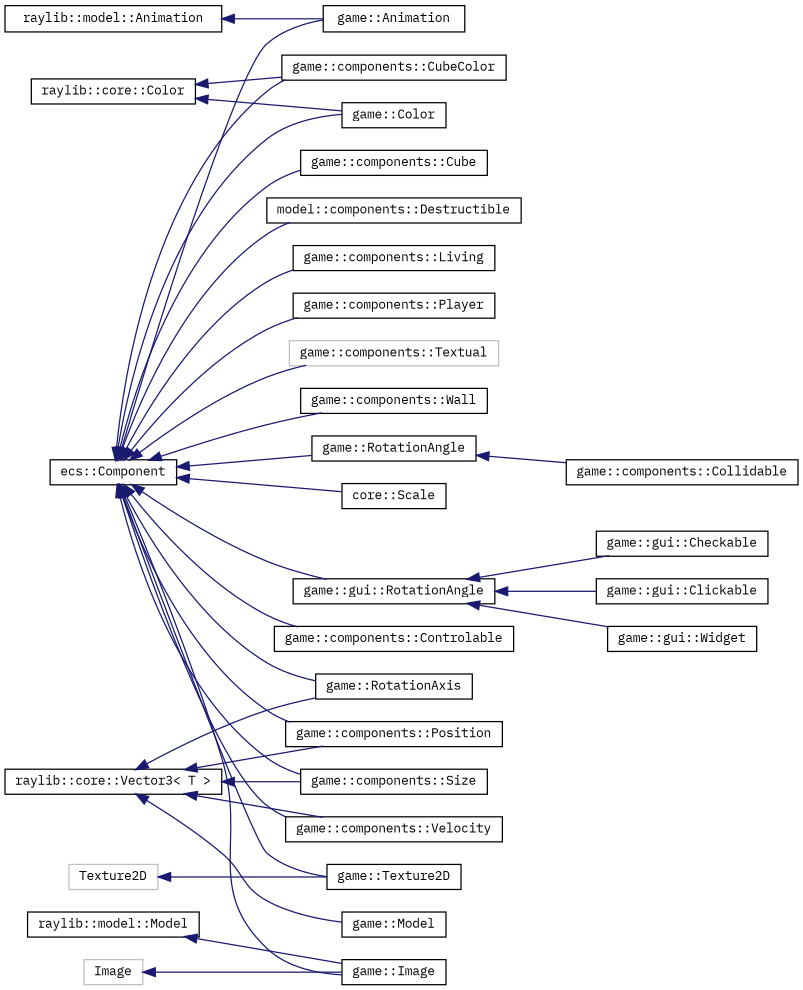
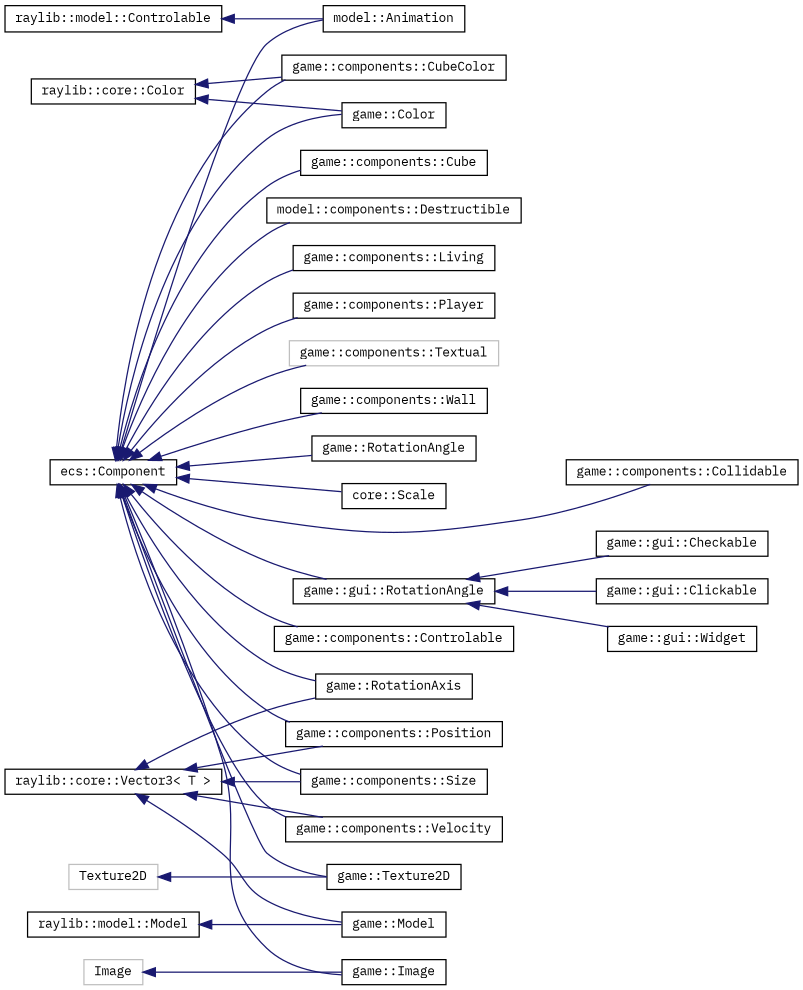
(113, 19) -> (113, 19)
(394, 19) -> (394, 19)
(528, 460) -> (403, 532)
(255, 949) -> (277, 925)
